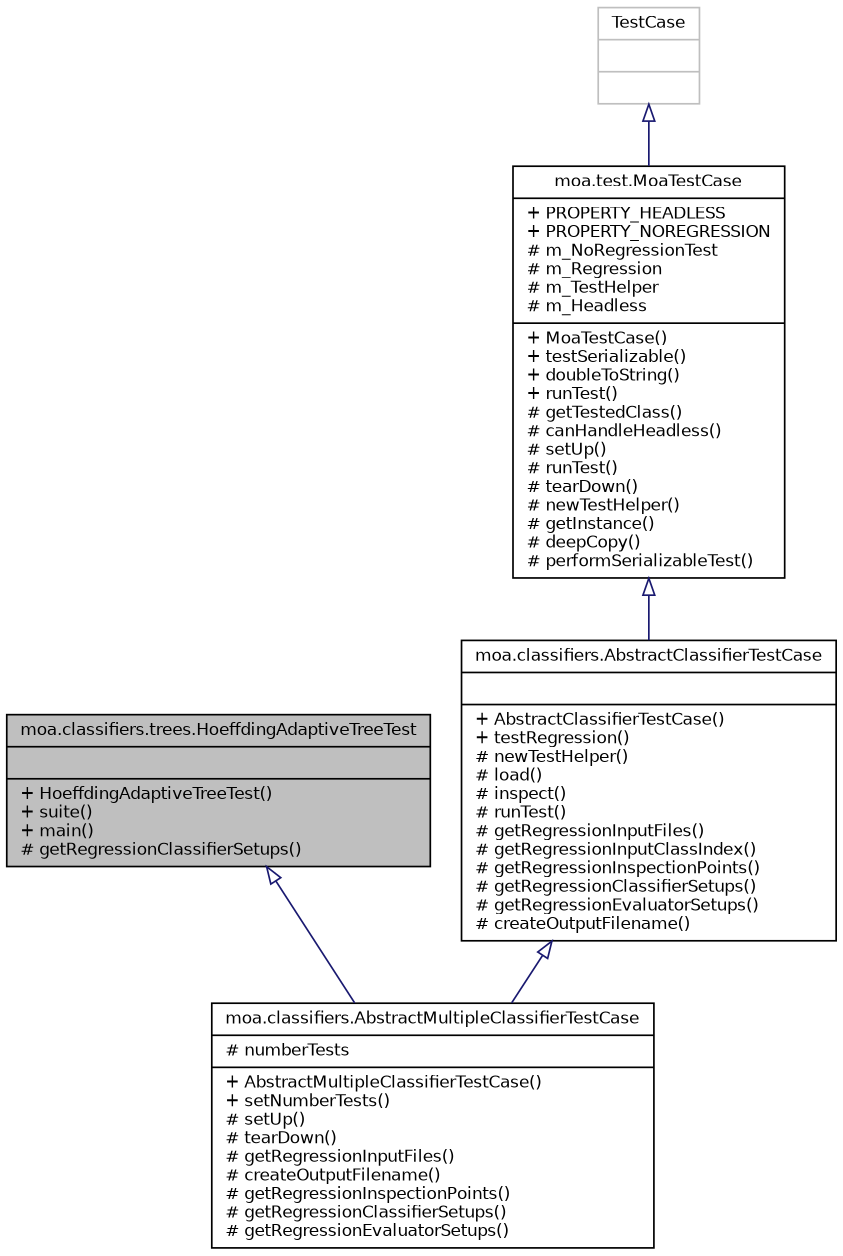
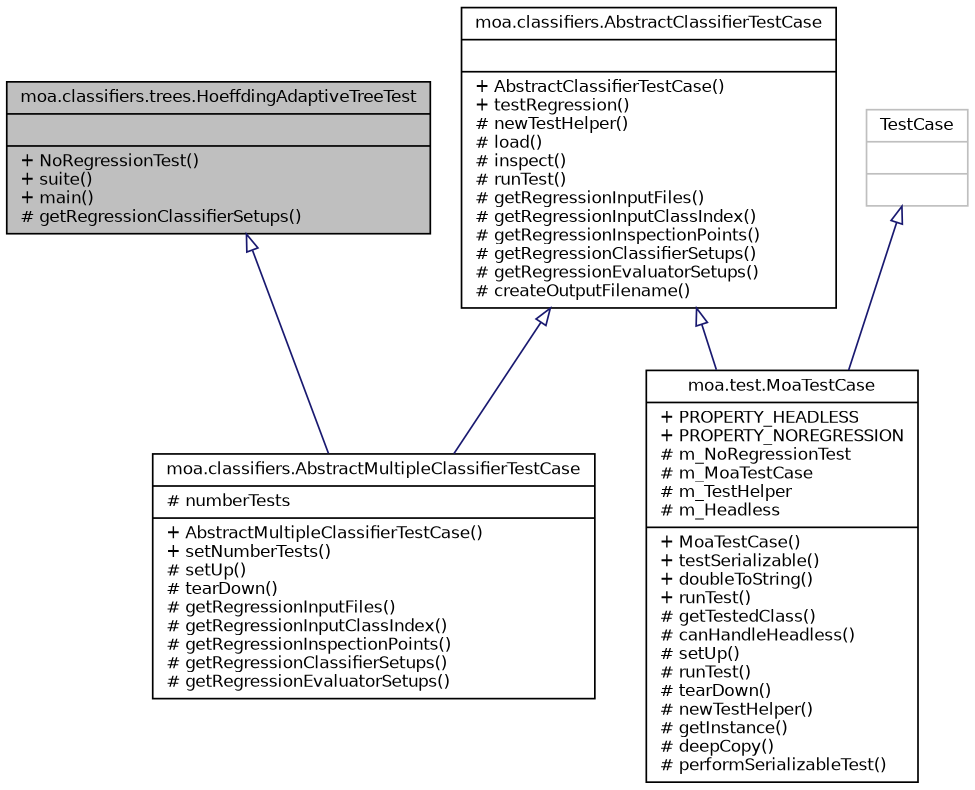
(595, 269) -> (737, 473)
(649, 618) -> (709, 347)
(147, 794) -> (110, 161)
(333, 1175) -> (307, 626)
